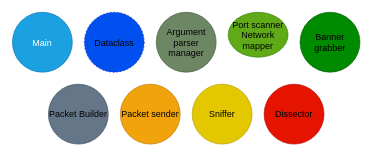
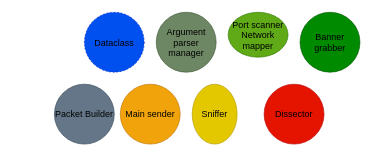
(42, 42) -> none
(78, 114) -> (84, 114)
(150, 114) -> (150, 114)
(222, 114) -> (215, 114)
